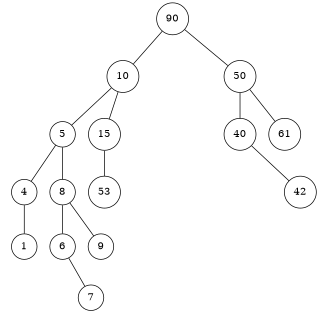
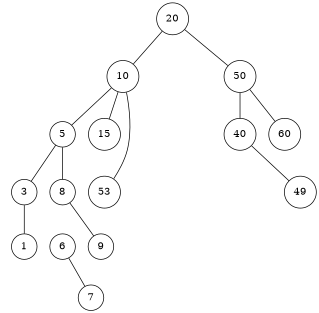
(173, 19) -> (173, 19)
(285, 134) -> (285, 134)
(104, 163) -> (129, 137)
(24, 192) -> (24, 192)
(300, 192) -> (300, 192)
(63, 219) -> none
